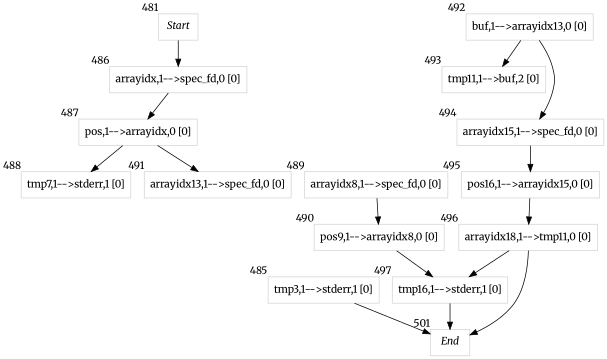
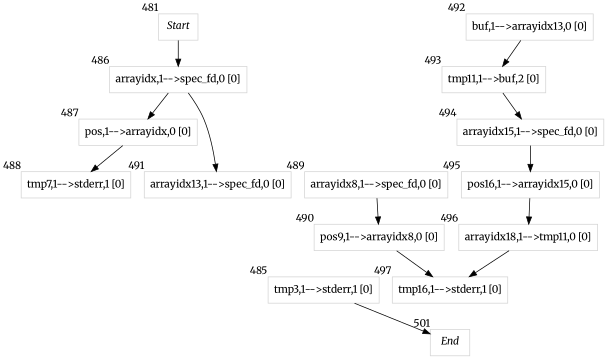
(554, 76) -> (510, 103)
(175, 156) -> (207, 127)
(516, 300) -> none
(450, 313) -> none
